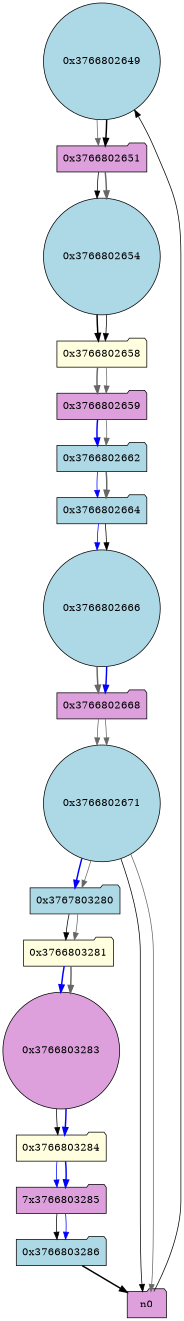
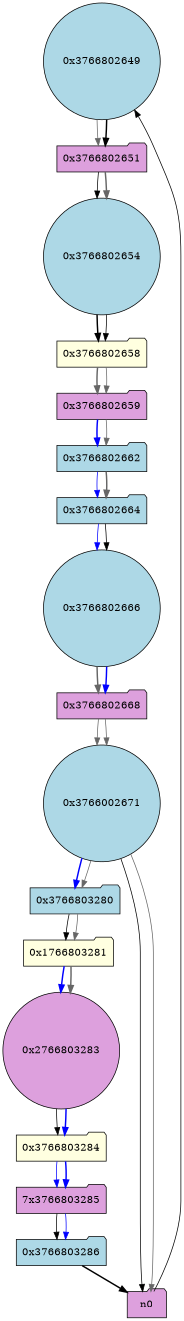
(102, 803) -> (102, 803)
(75, 901) -> (75, 901)
(69, 953) -> (69, 953)
(61, 1051) -> (61, 1051)
